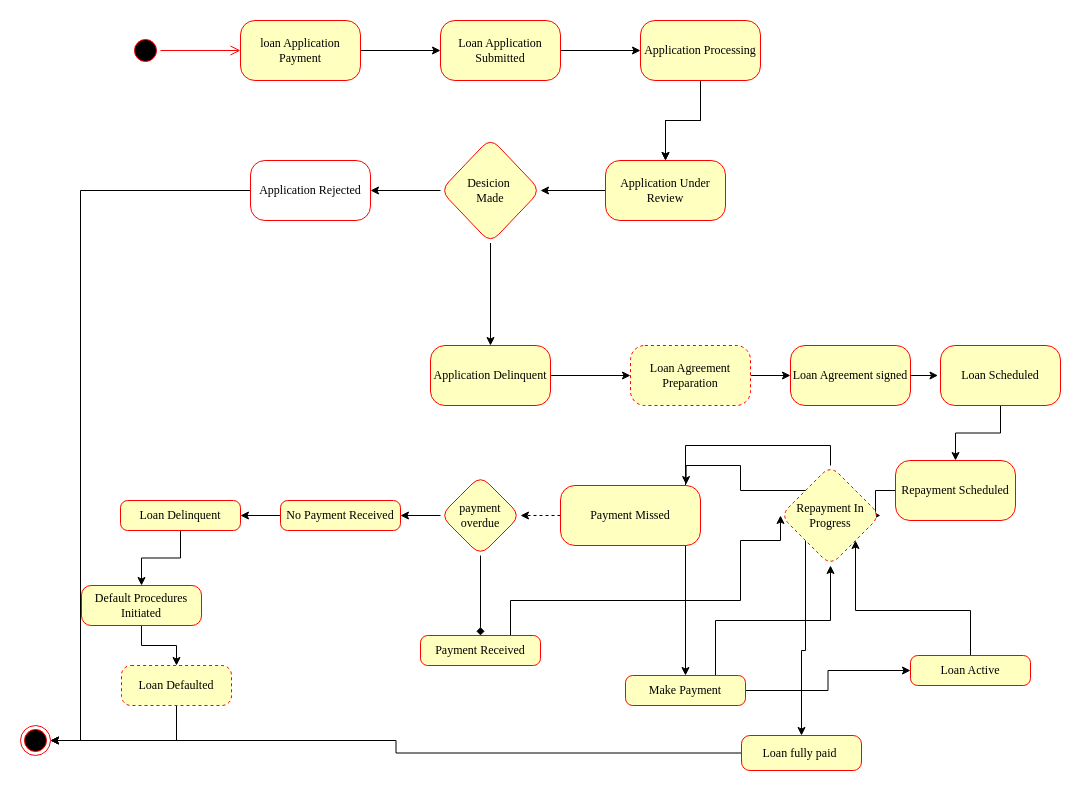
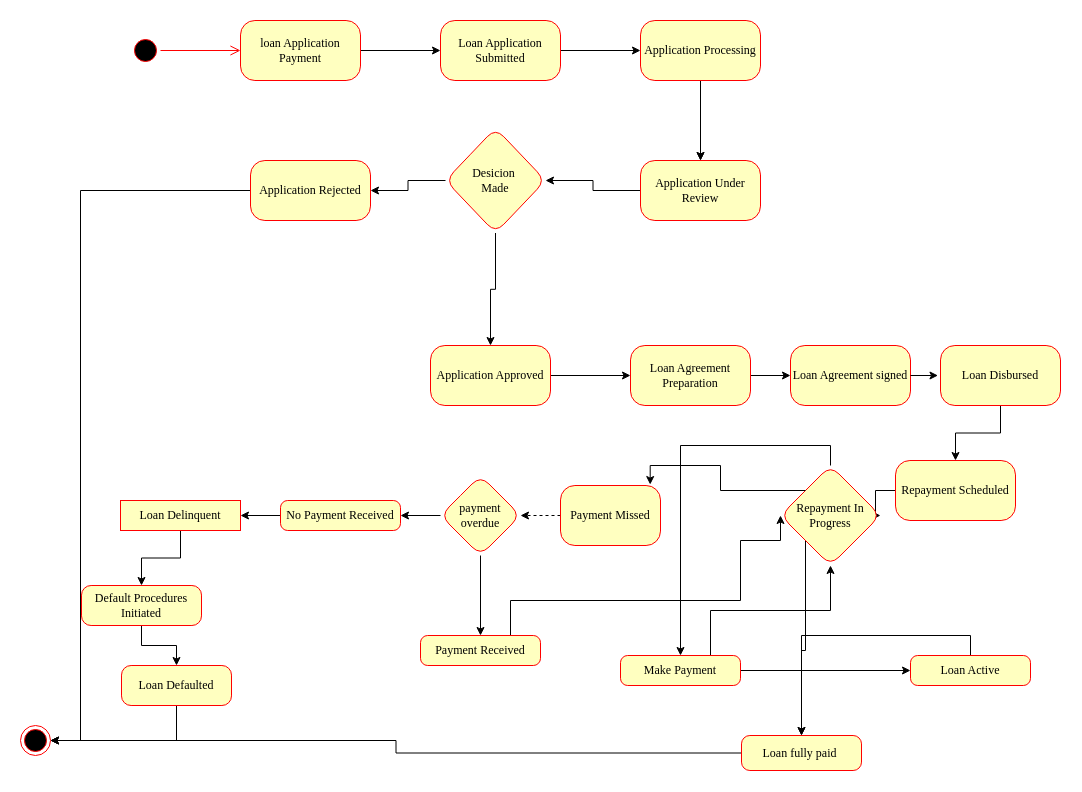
(311, 191) -> (311, 191)
(491, 191) -> (496, 181)
(666, 191) -> (701, 191)
(491, 376) -> (491, 376)
(691, 376) -> (691, 376)
(1001, 376) -> (1001, 376)
(181, 516) -> (181, 516)
(631, 516) -> (611, 516)
(831, 516) -> (831, 516)
(895, 611) -> (881, 636)
(481, 627) -> (481, 627)
(177, 686) -> (177, 686)
(686, 691) -> (681, 671)
